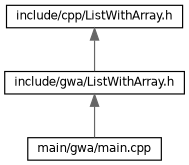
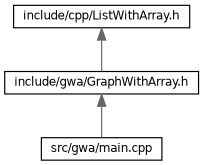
(95, 83) -> (102, 83)
(95, 149) -> (102, 149)
